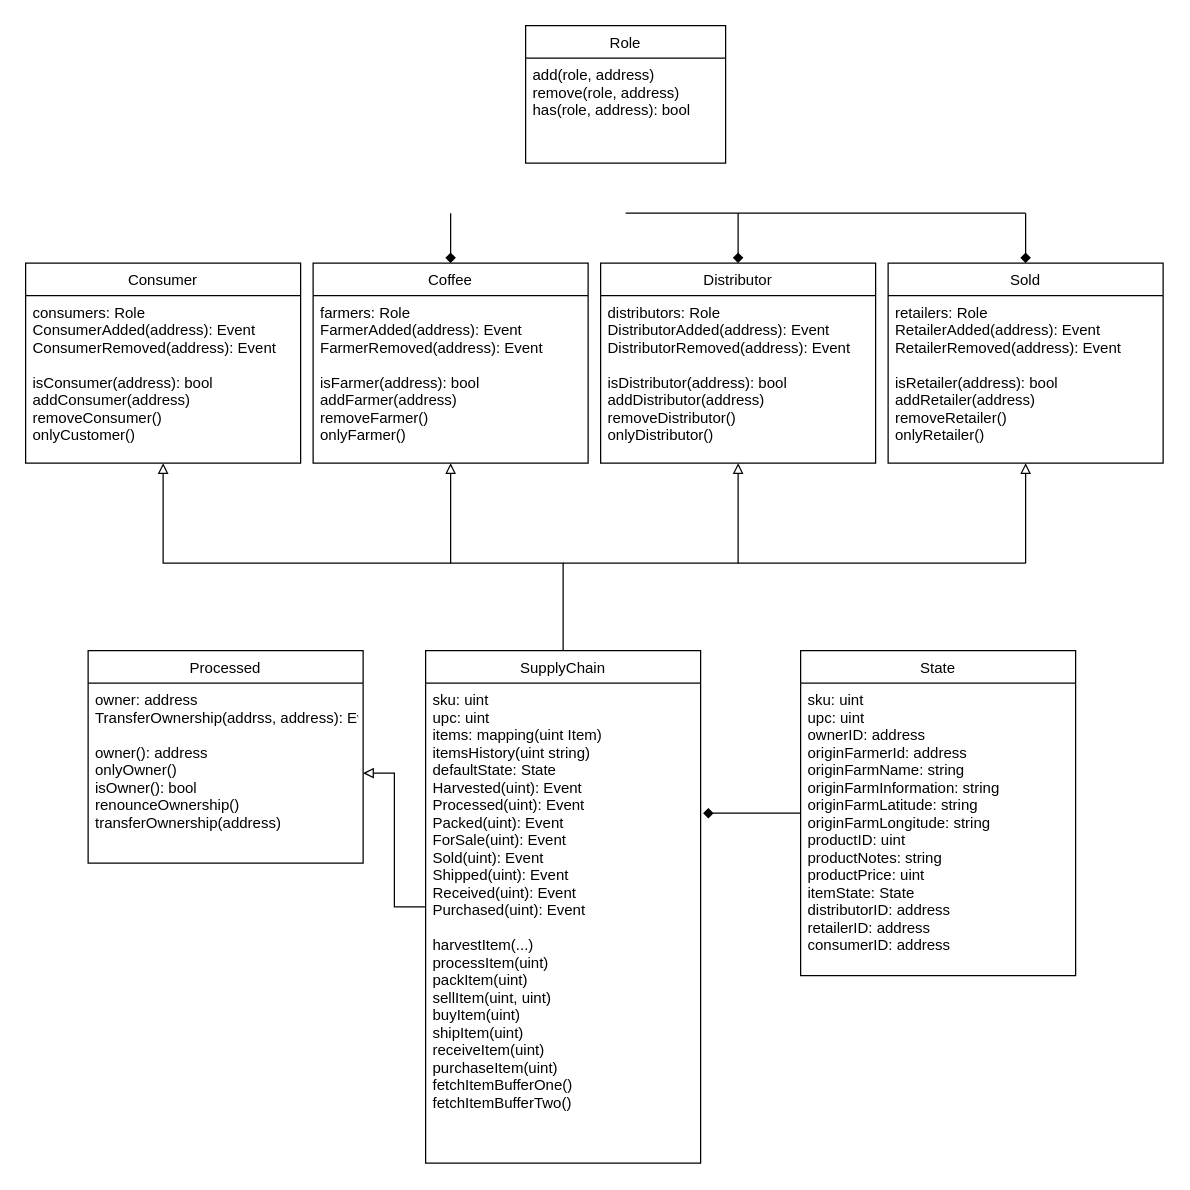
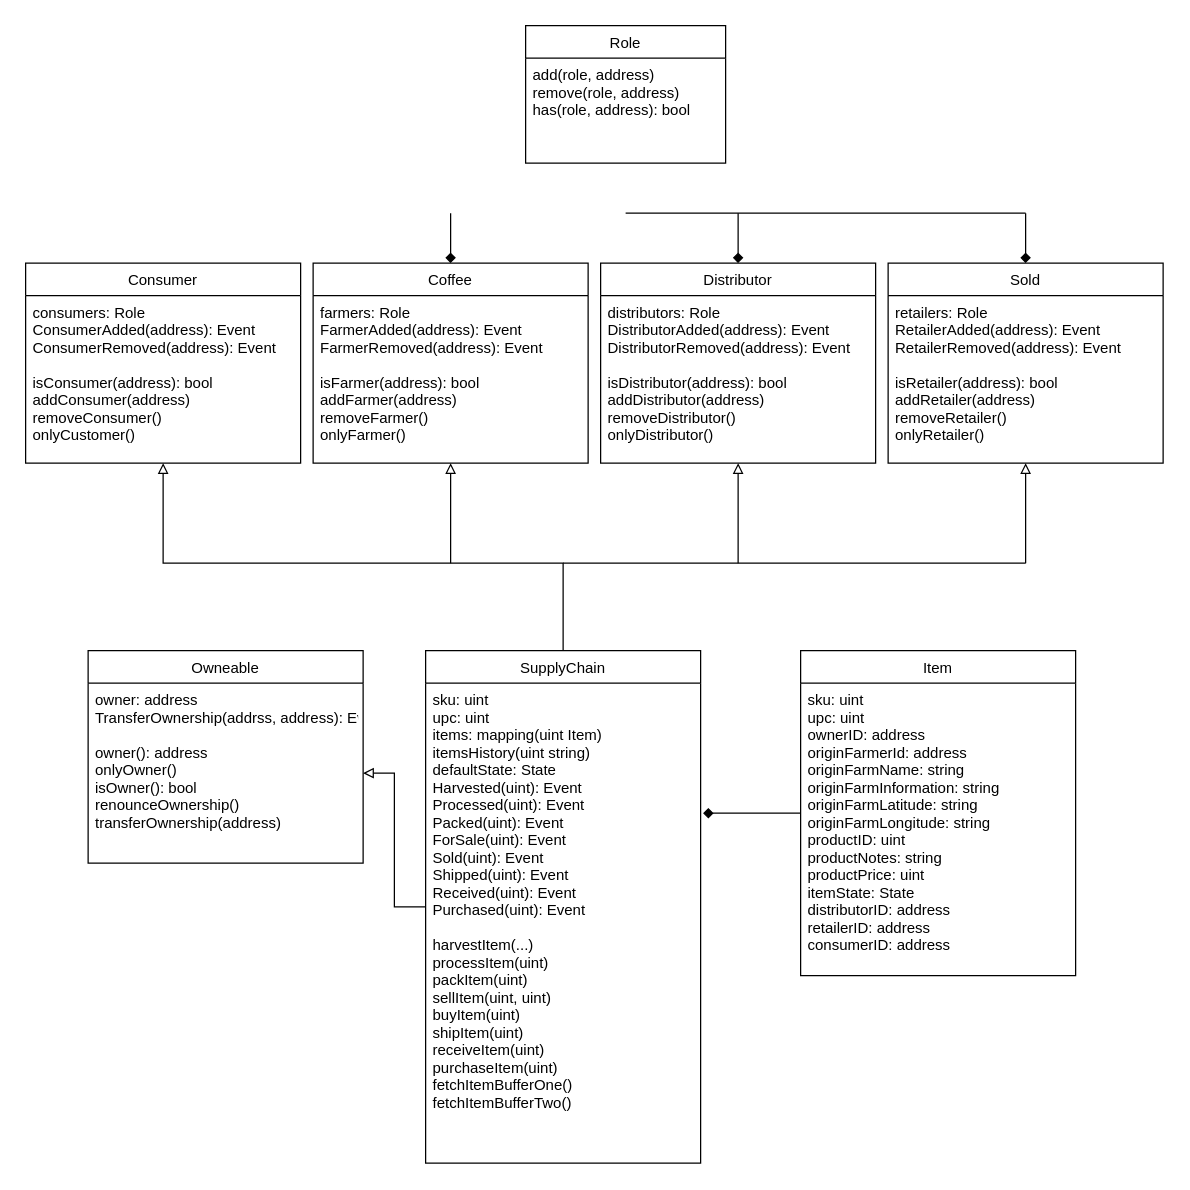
(225, 668) -> (225, 668)
(938, 668) -> (938, 668)
